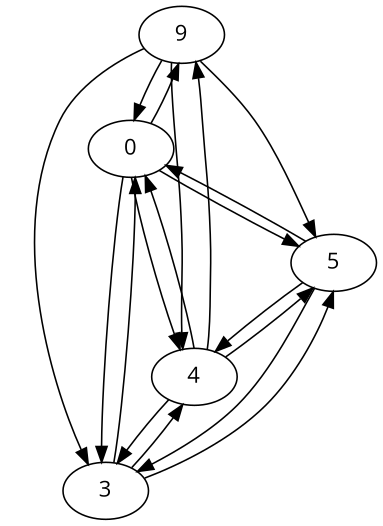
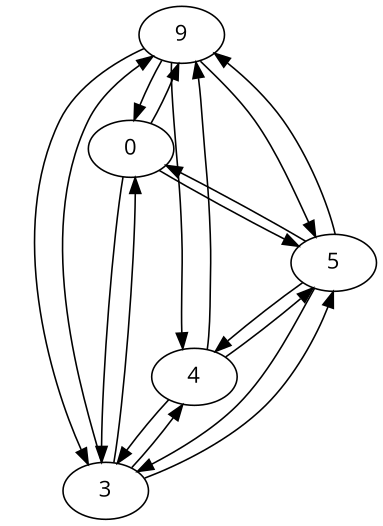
none -> (295, 140)
none -> (63, 254)
(150, 257) -> none
(172, 257) -> none
